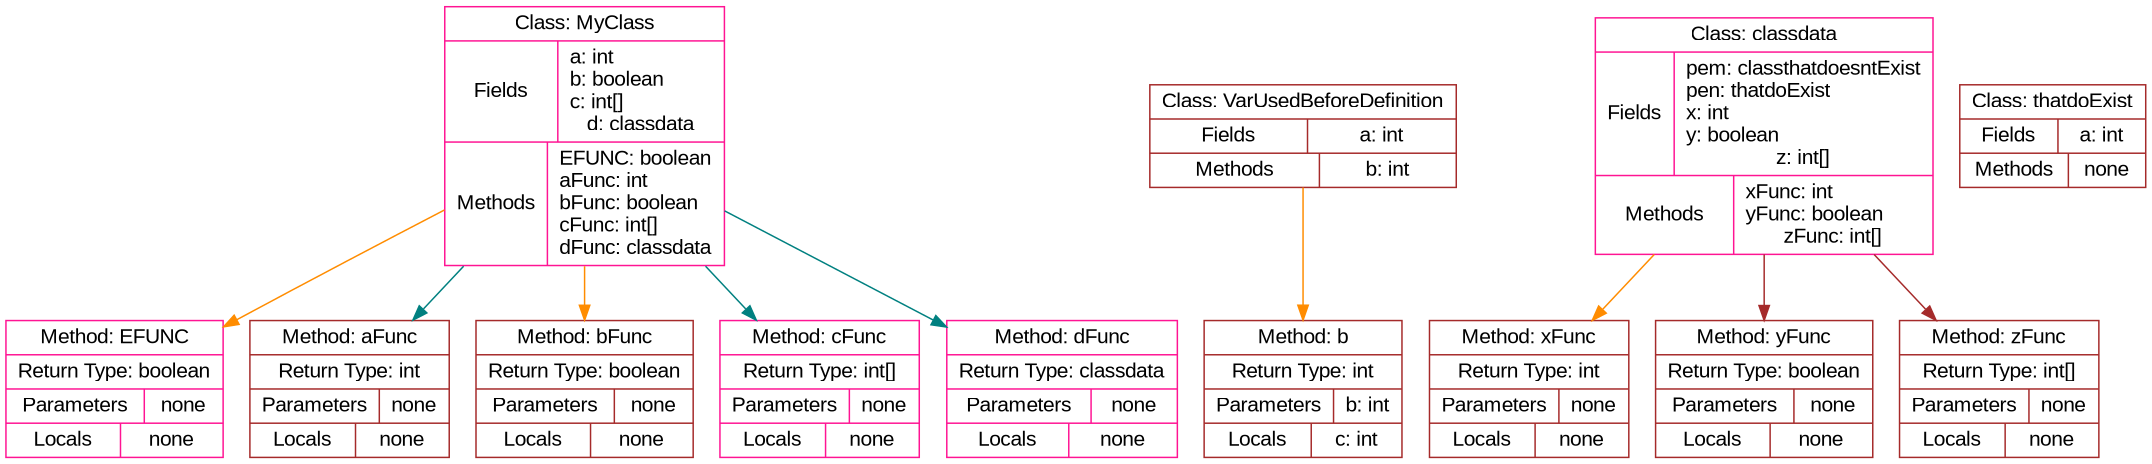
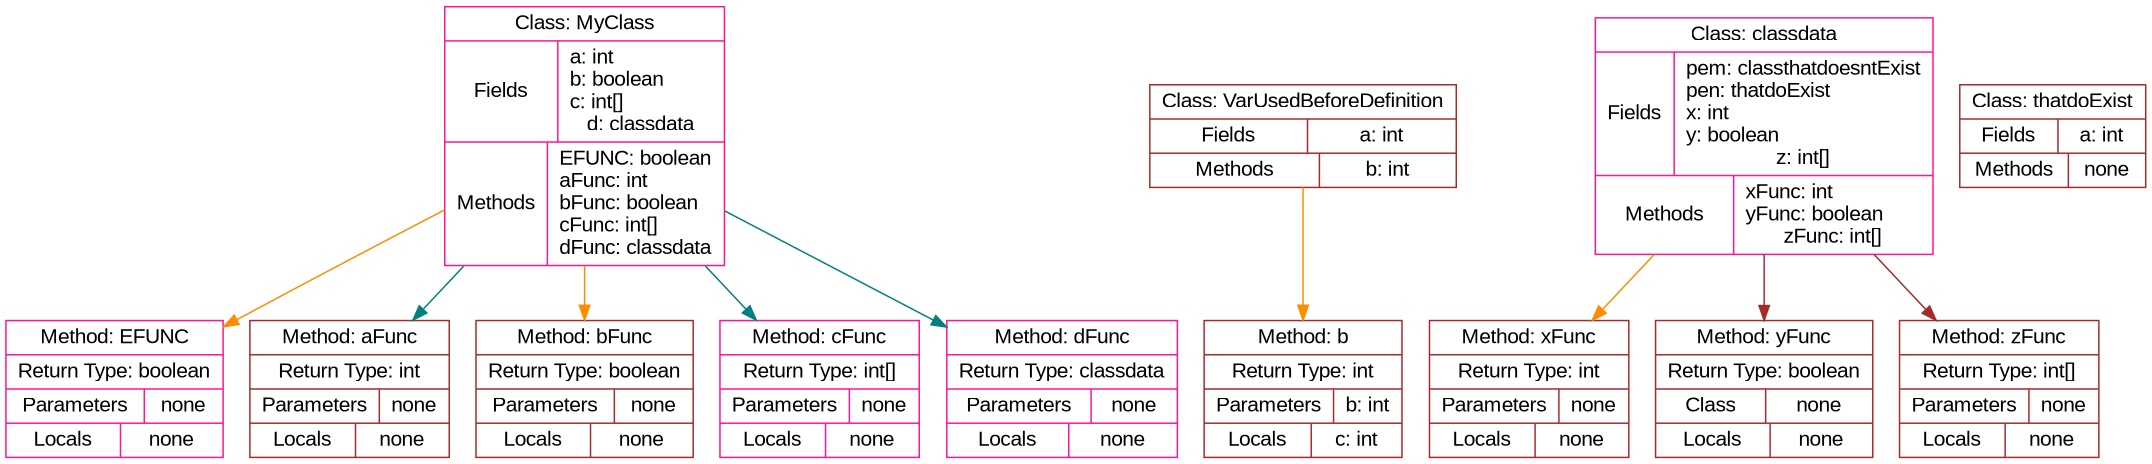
(1725, 405) -> (1711, 405)
